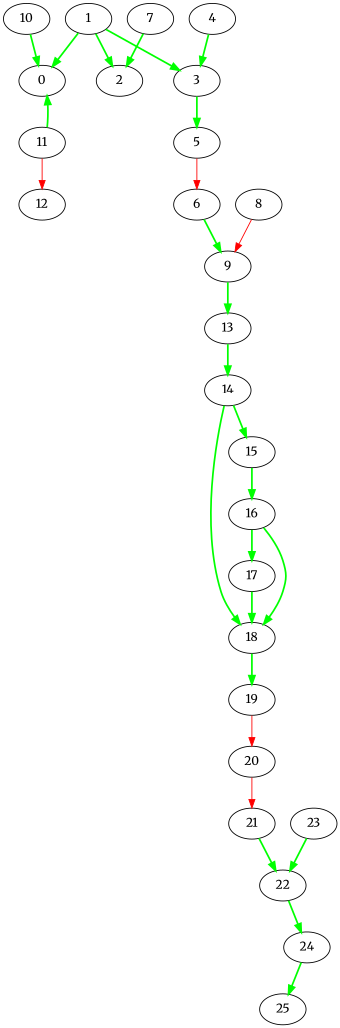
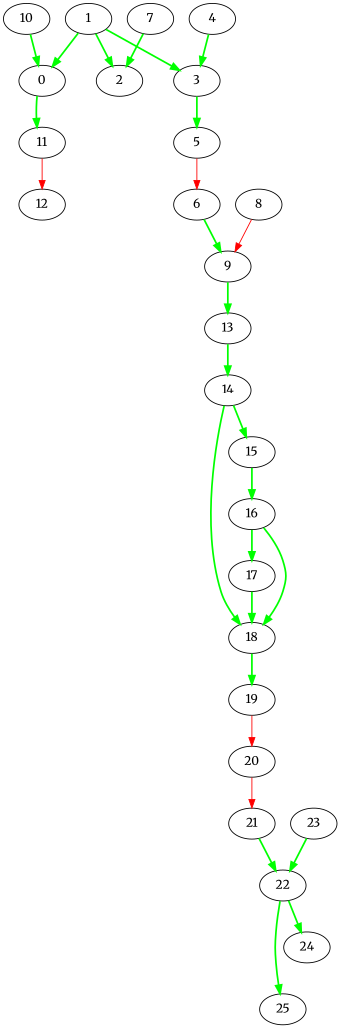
(48, 116) -> (36, 107)
(296, 974) -> (275, 943)
